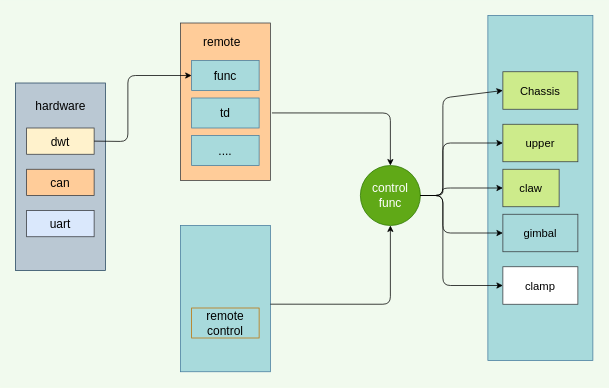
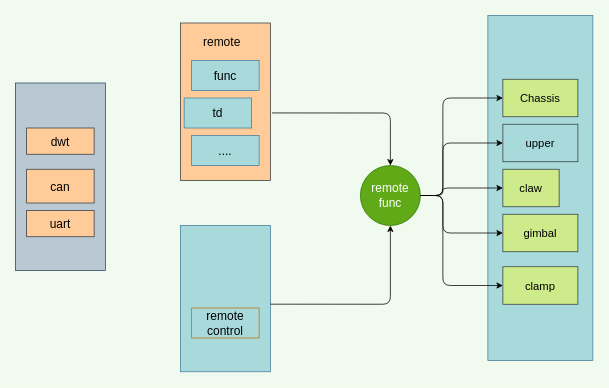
(157, 75) -> none
(540, 90) -> (540, 98)
(60, 105) -> none
(225, 113) -> (218, 113)
(60, 141) -> (60, 141)
(540, 143) -> (540, 143)
(60, 182) -> (60, 186)
(390, 195) -> (390, 195)
(60, 224) -> (60, 224)
(540, 233) -> (540, 233)
(540, 285) -> (540, 285)
